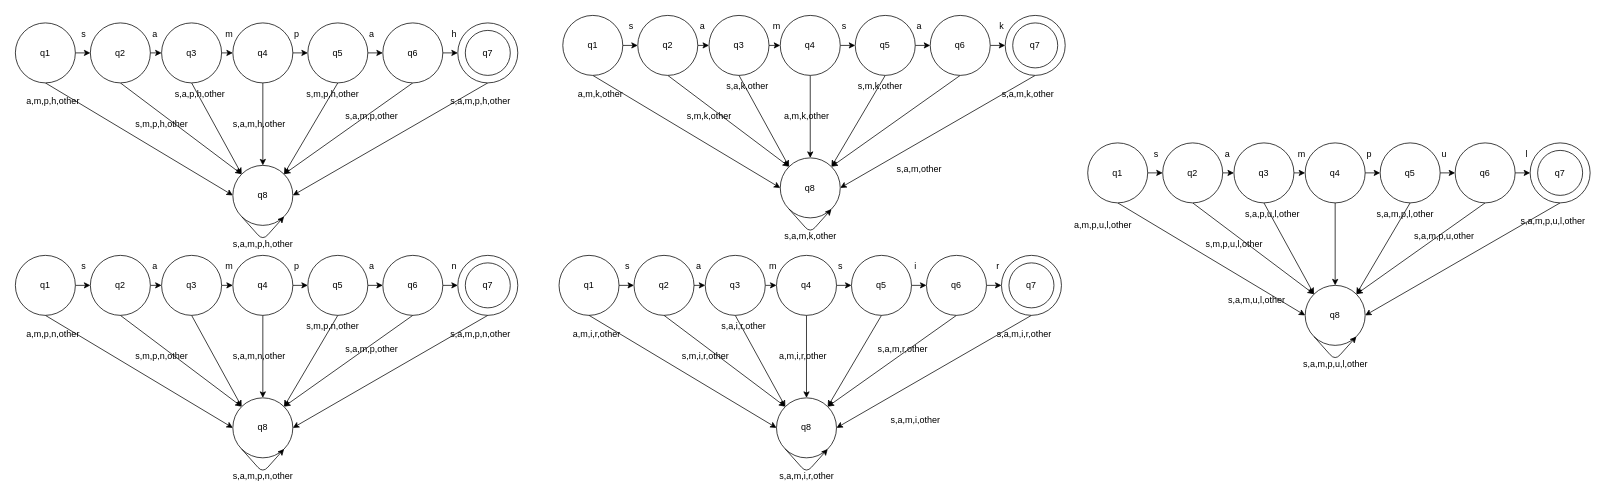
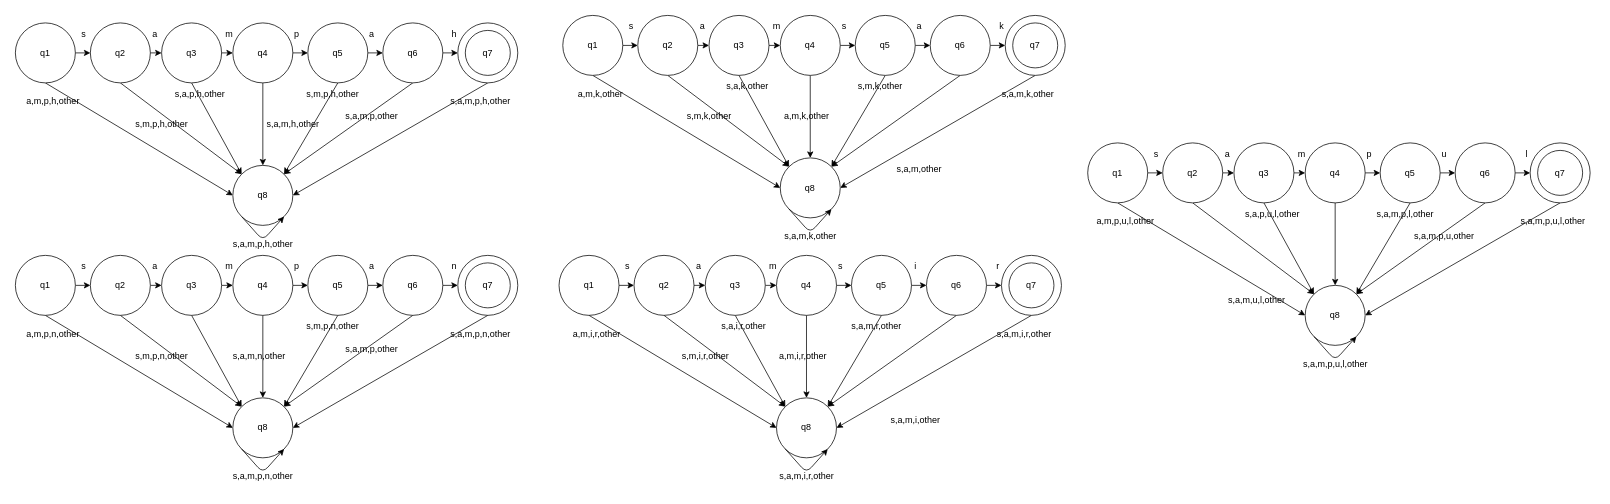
(259, 124) -> (293, 124)
(1103, 225) -> (1125, 222)
(1234, 244) -> none
(903, 349) -> (876, 327)
